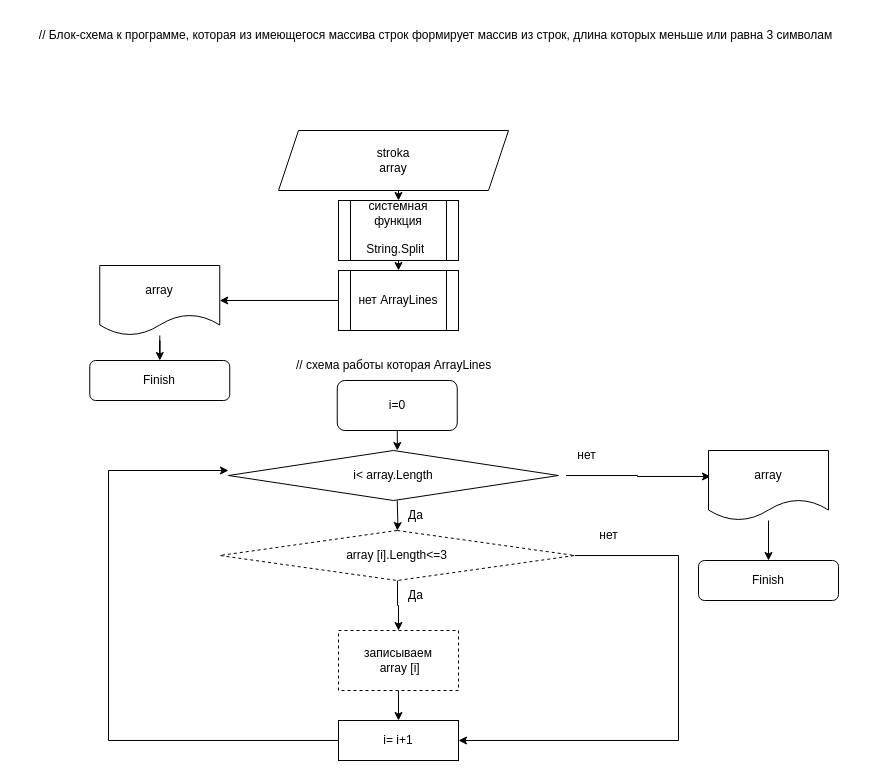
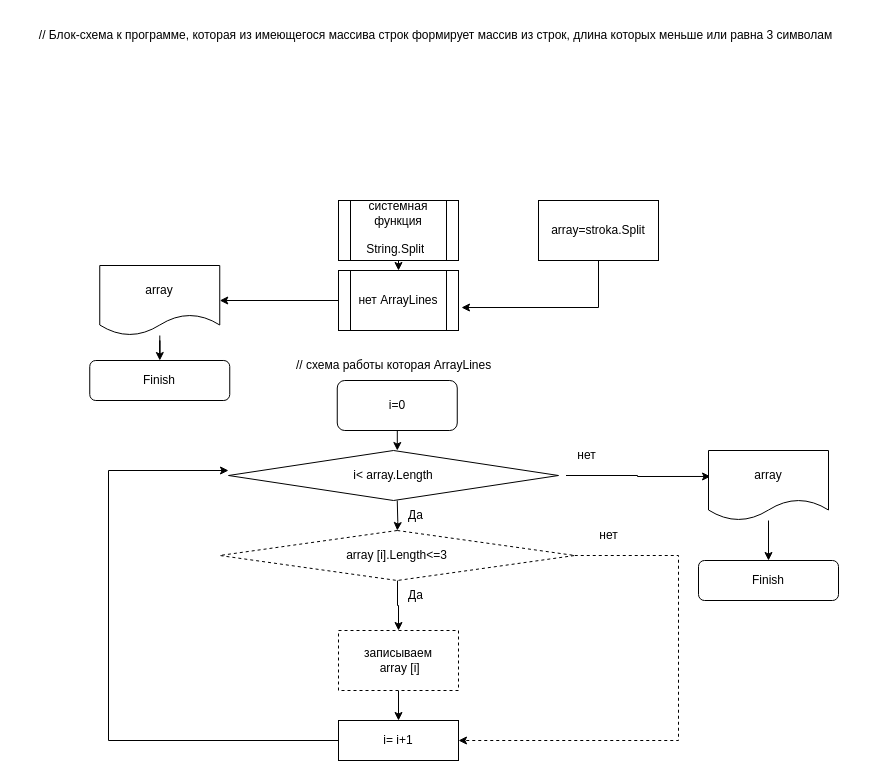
(394, 161) -> none
(398, 191) -> none
none -> (599, 231)
none -> (557, 308)
(679, 704) -> (679, 704)
